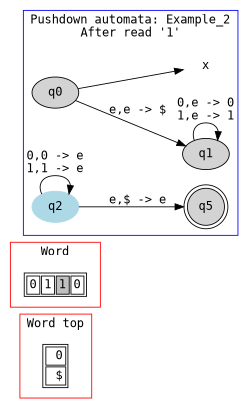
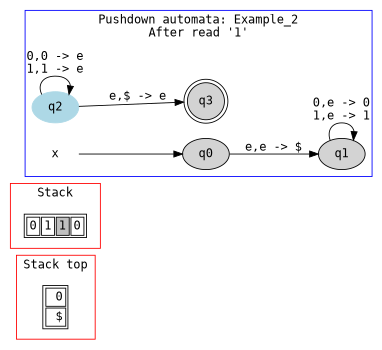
(126, 80) -> (126, 154)
(206, 207) -> (206, 101)
(55, 252) -> (55, 193)
(56, 324) -> (56, 265)
